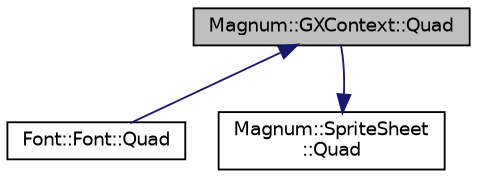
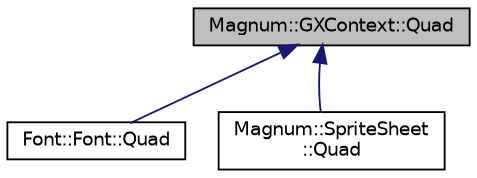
(344, 69) -> (319, 88)
